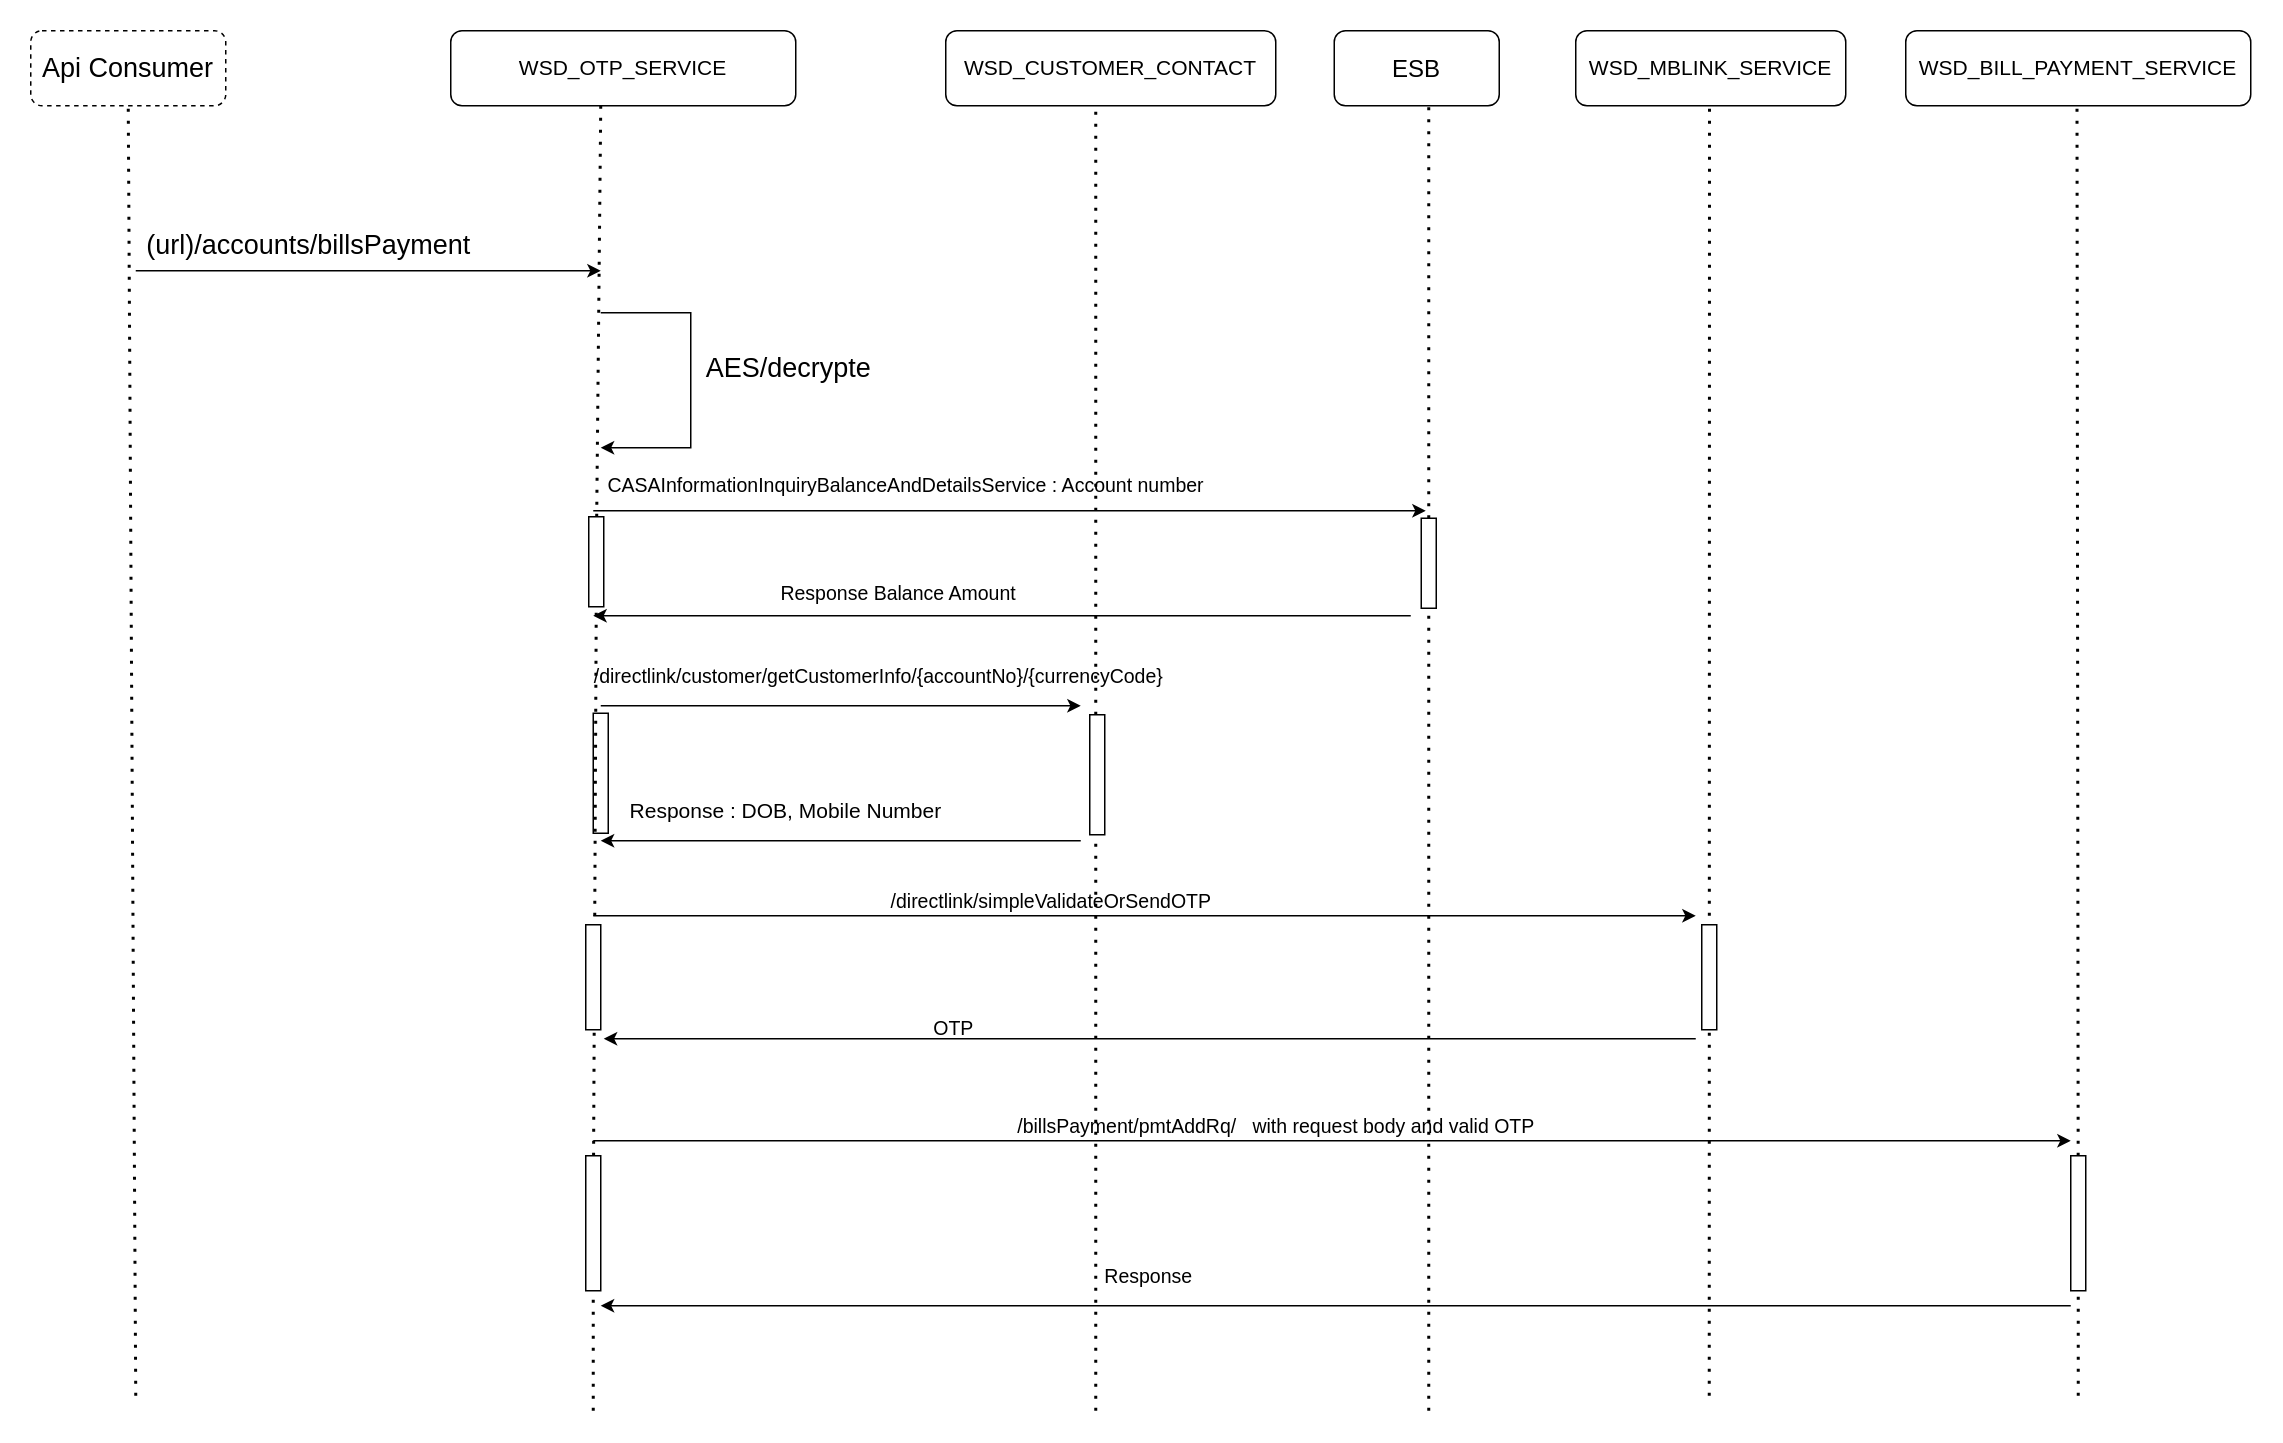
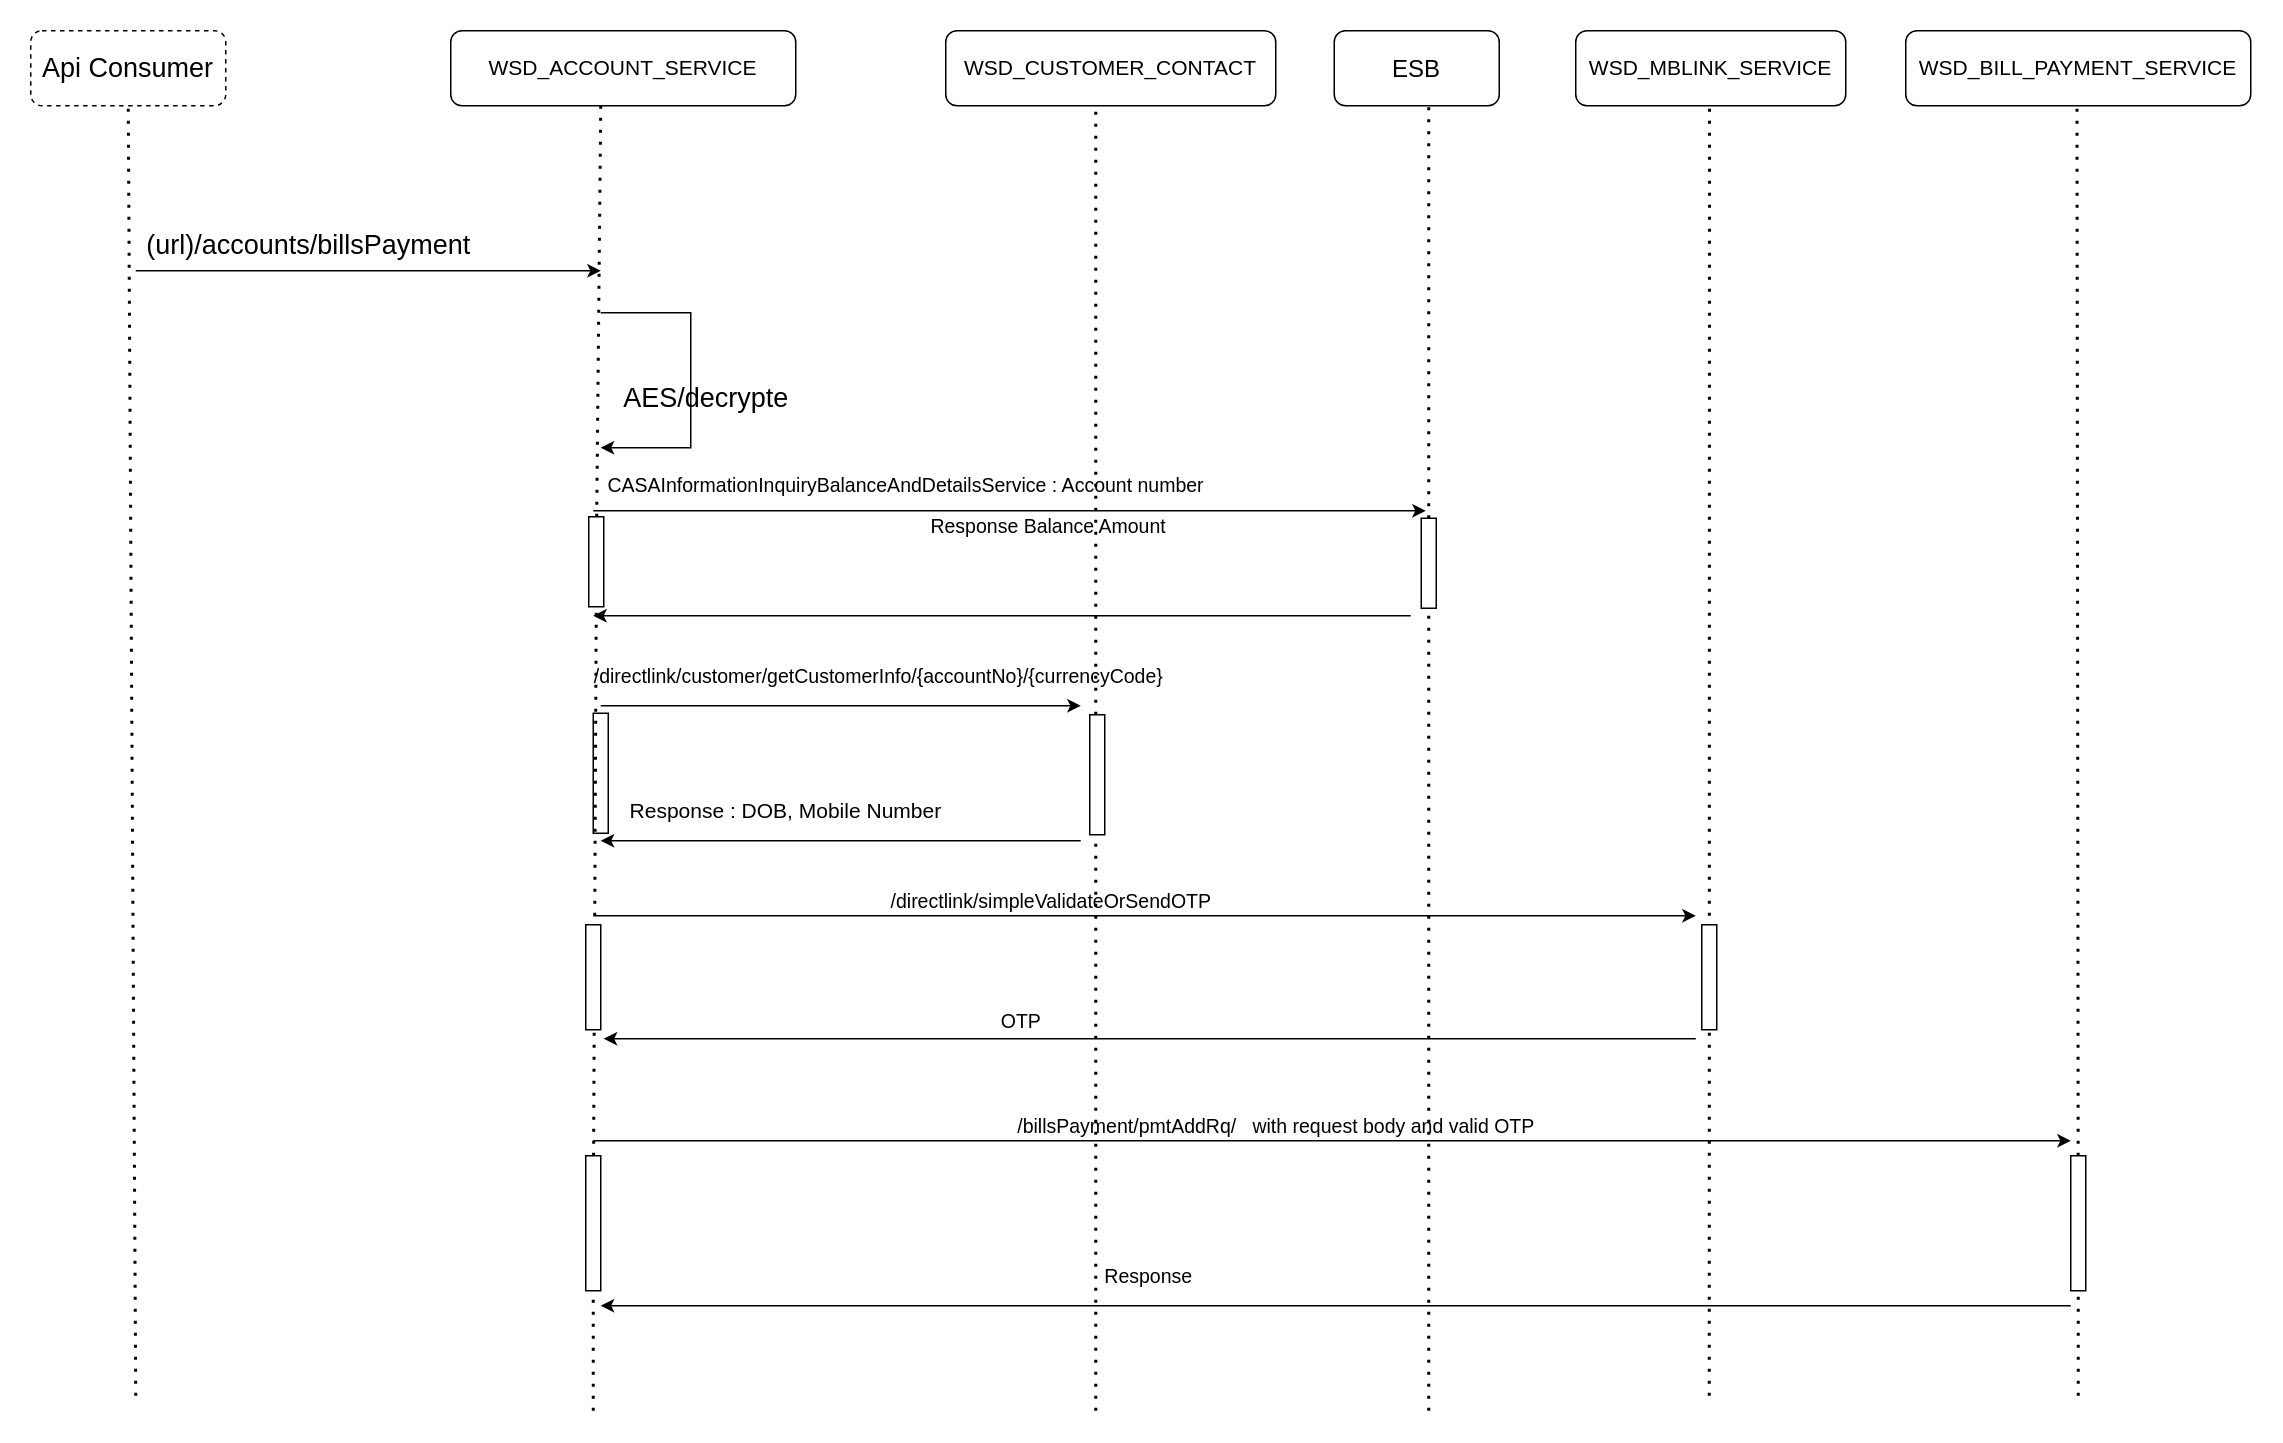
(623, 68) -> (623, 68)
(788, 368) -> (706, 398)
(901, 593) -> (1051, 526)
(953, 1028) -> (1021, 1021)
